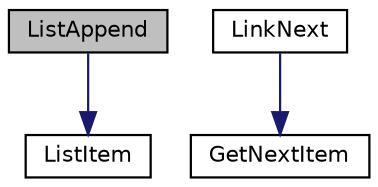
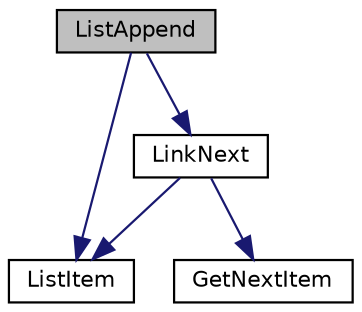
none -> (163, 84)
none -> (145, 211)
